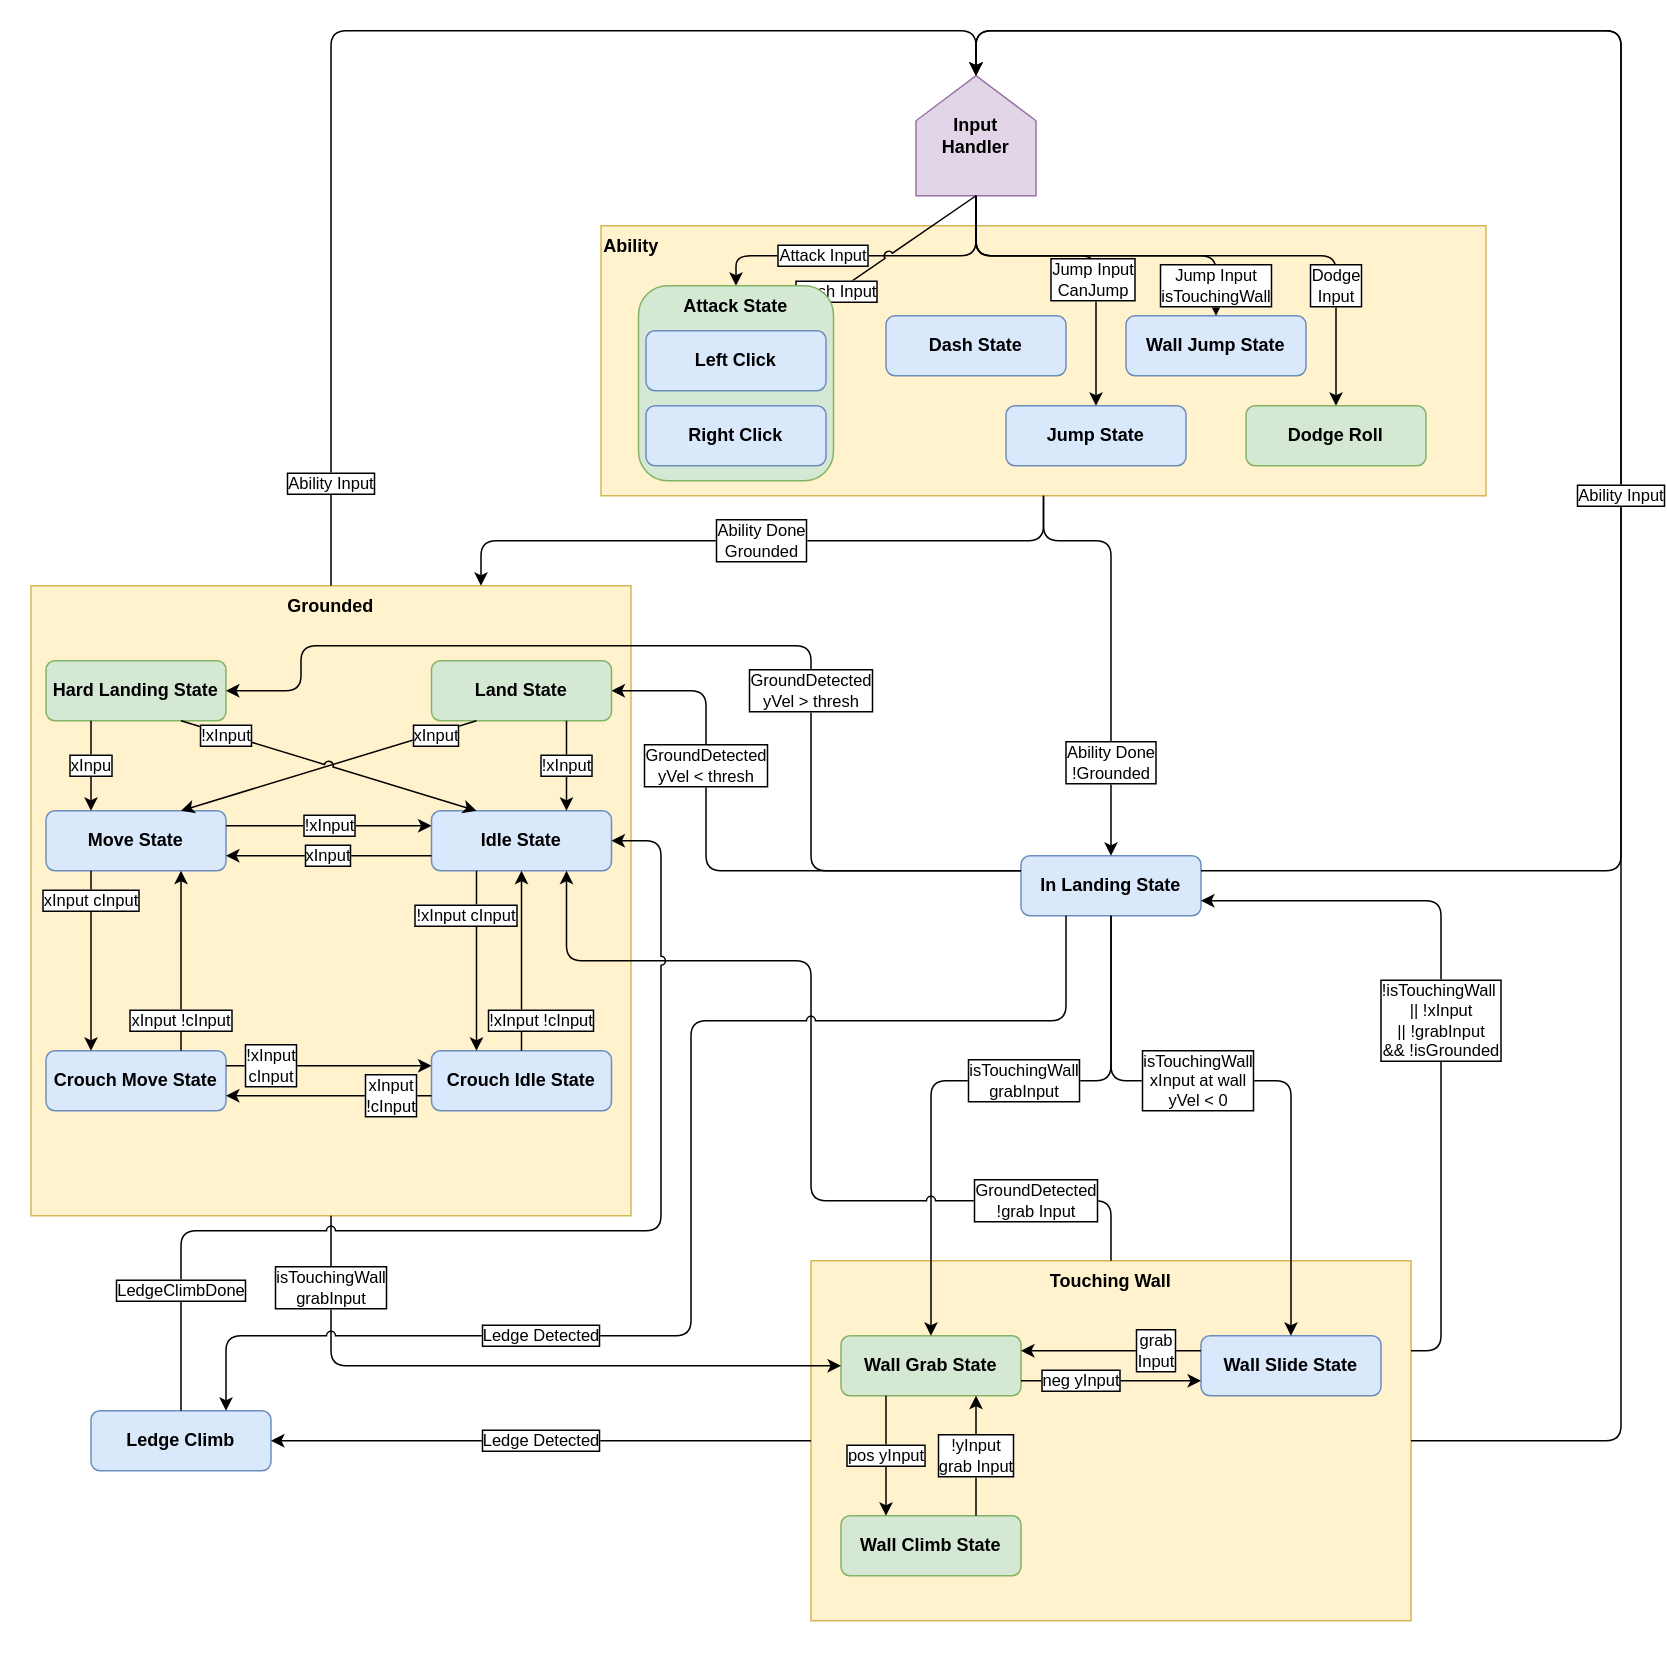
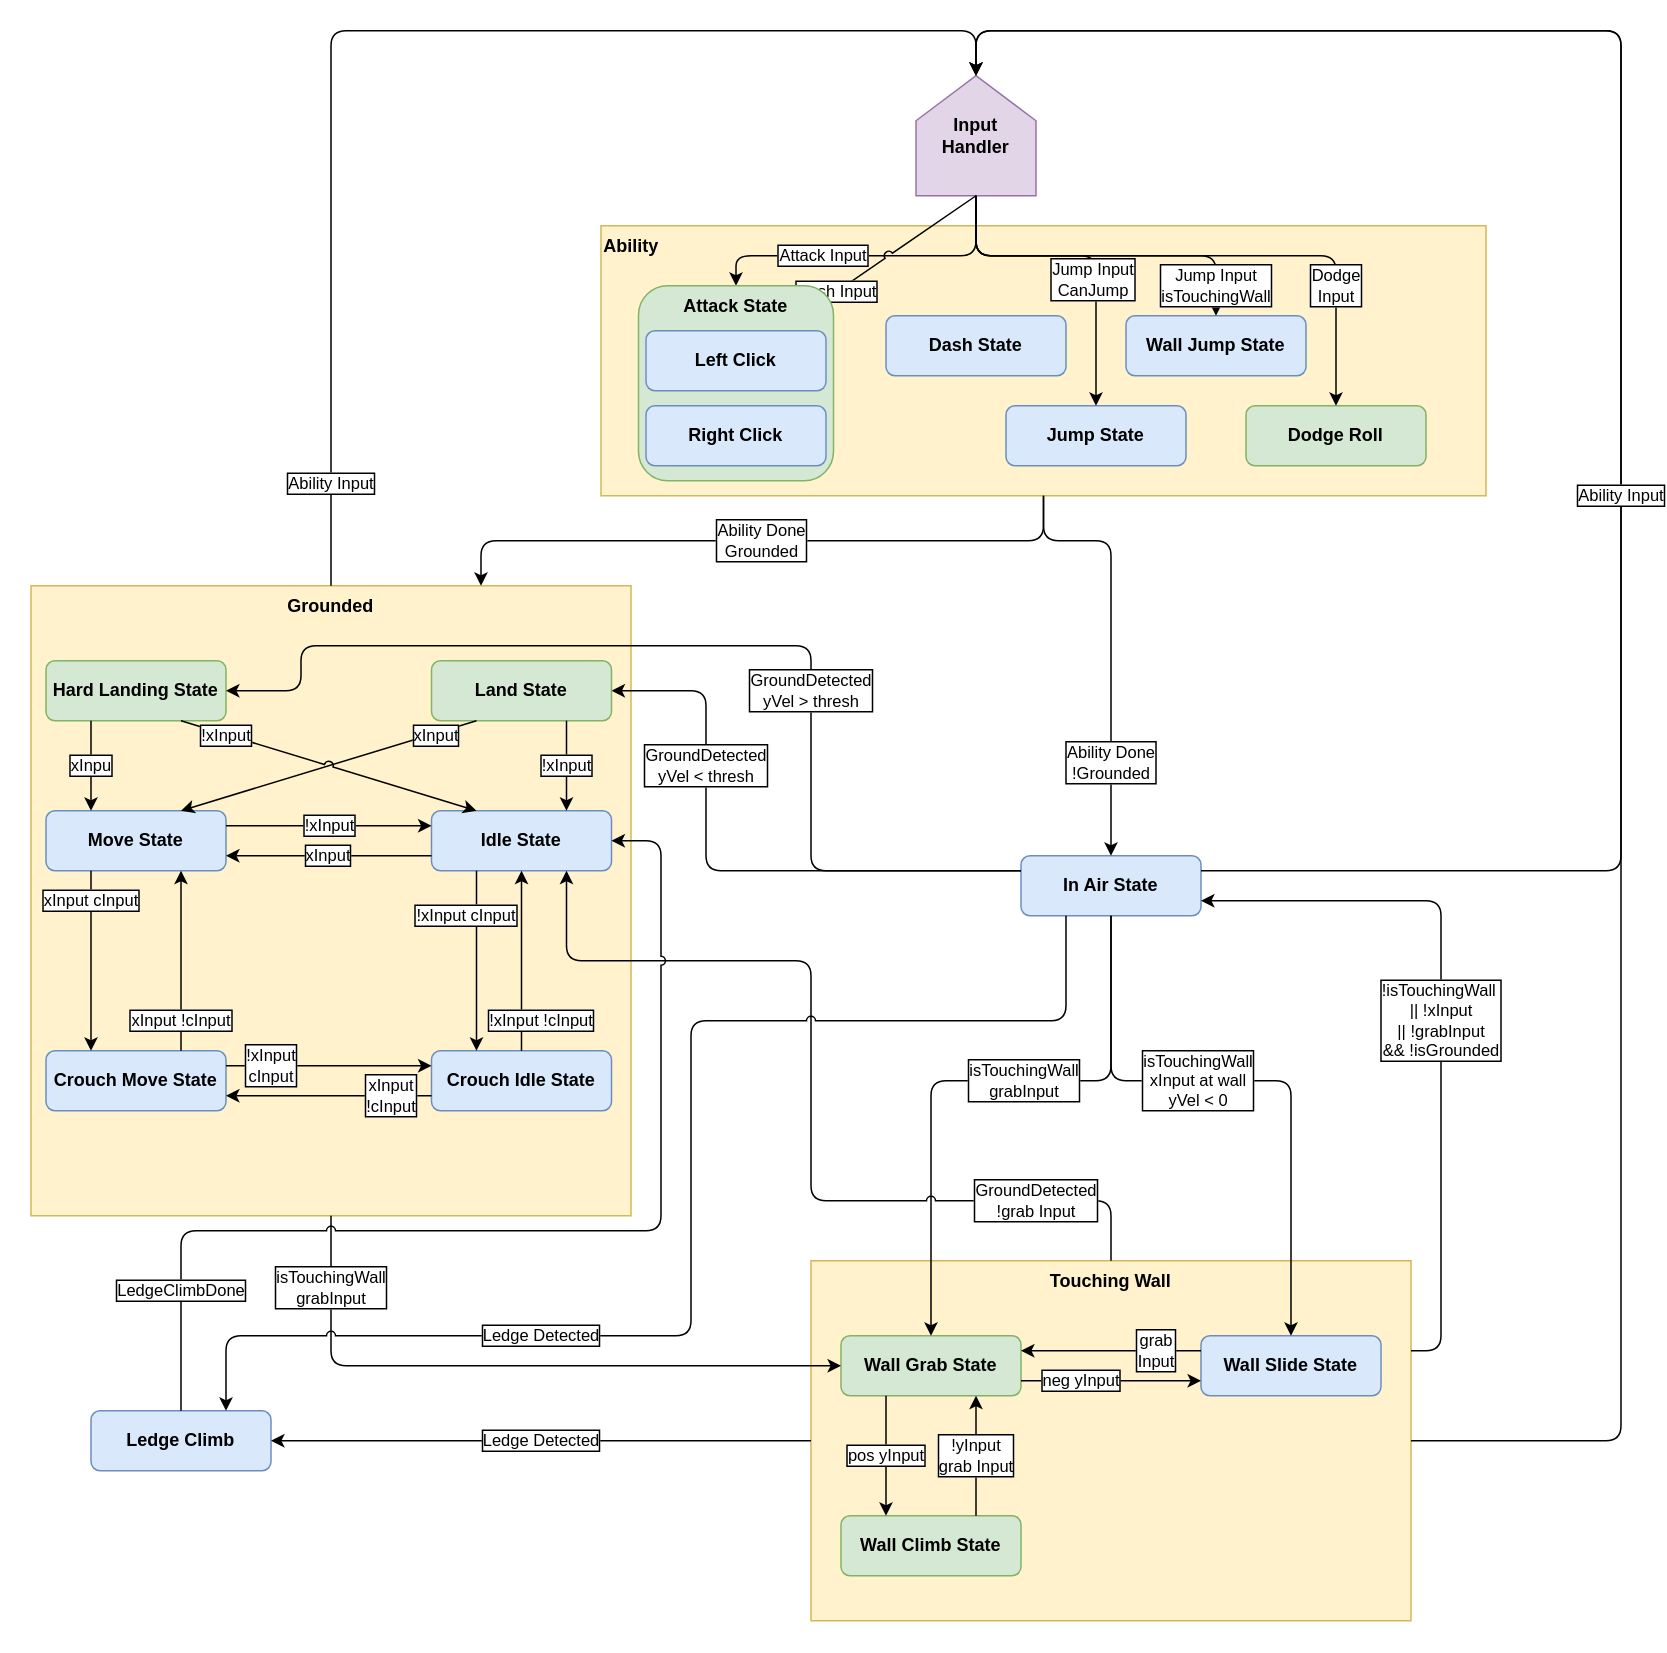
(1111, 886) -> (1111, 886)
